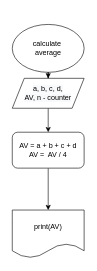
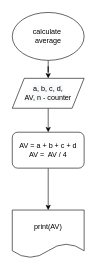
(48, 48) -> (48, 36)
